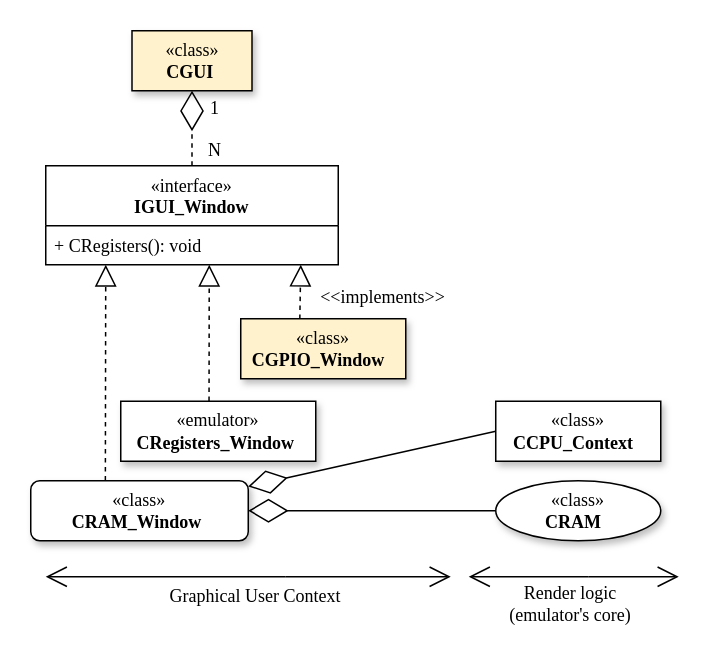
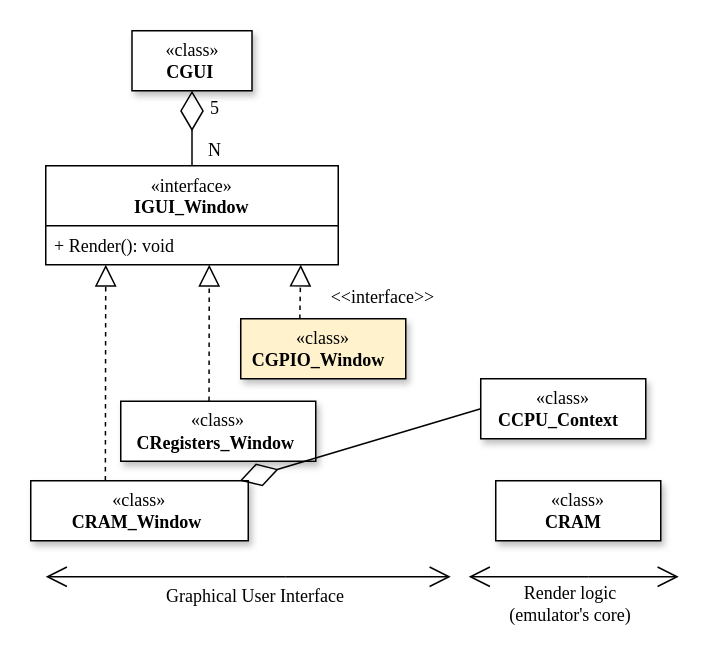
(192, 61) -> (192, 61)
(215, 109) -> (215, 109)
(192, 146) -> (192, 146)
(144, 247) -> (126, 247)
(383, 298) -> (383, 298)
(218, 431) -> (218, 431)
(578, 431) -> (563, 409)
(140, 511) -> (140, 511)
(391, 511) -> none
(578, 511) -> (578, 511)
(256, 596) -> (256, 596)
